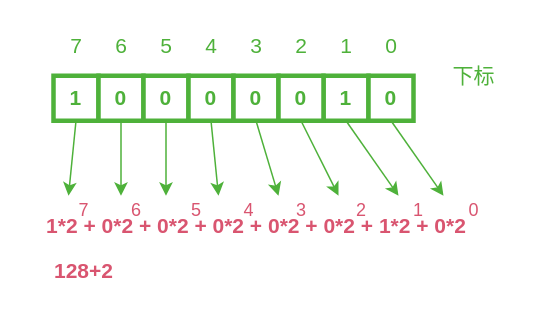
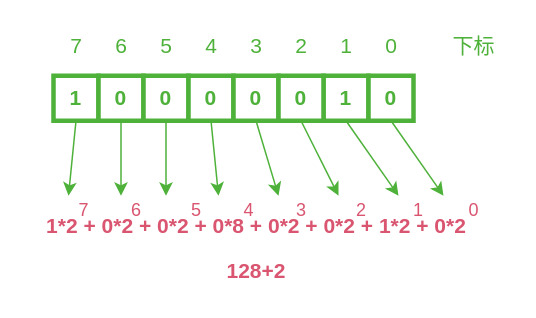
(473, 76) -> (473, 46)
(257, 226) -> (257, 226)
(83, 271) -> (256, 271)
